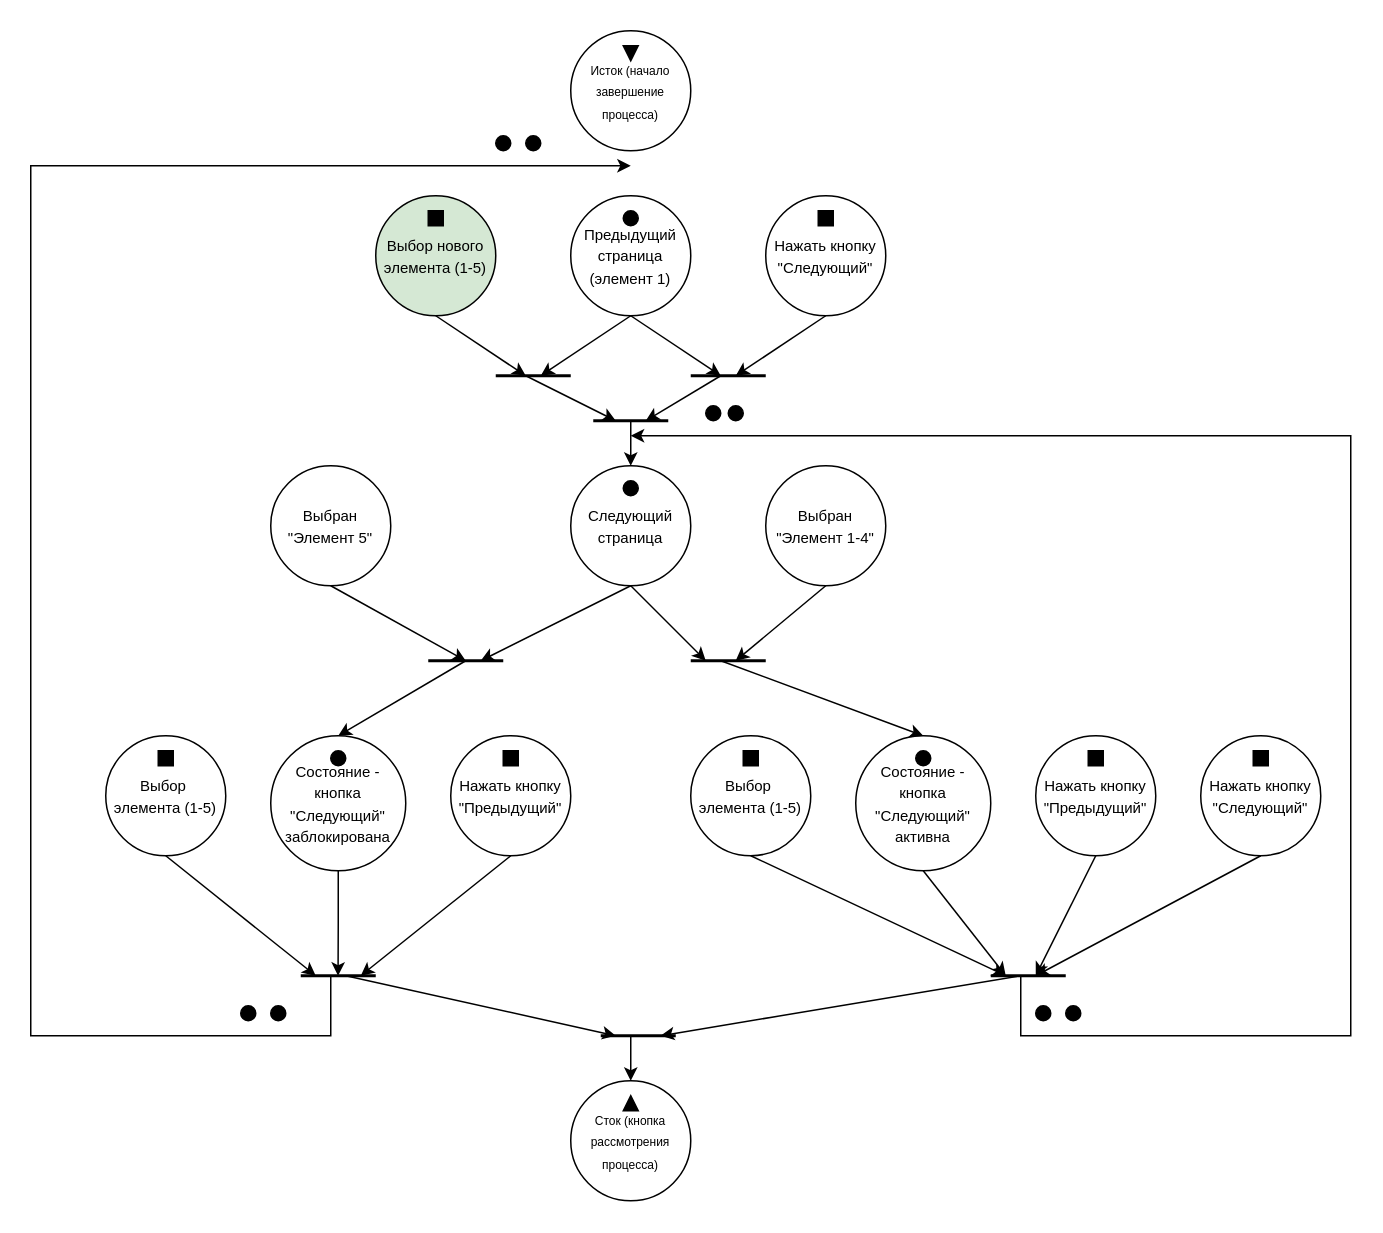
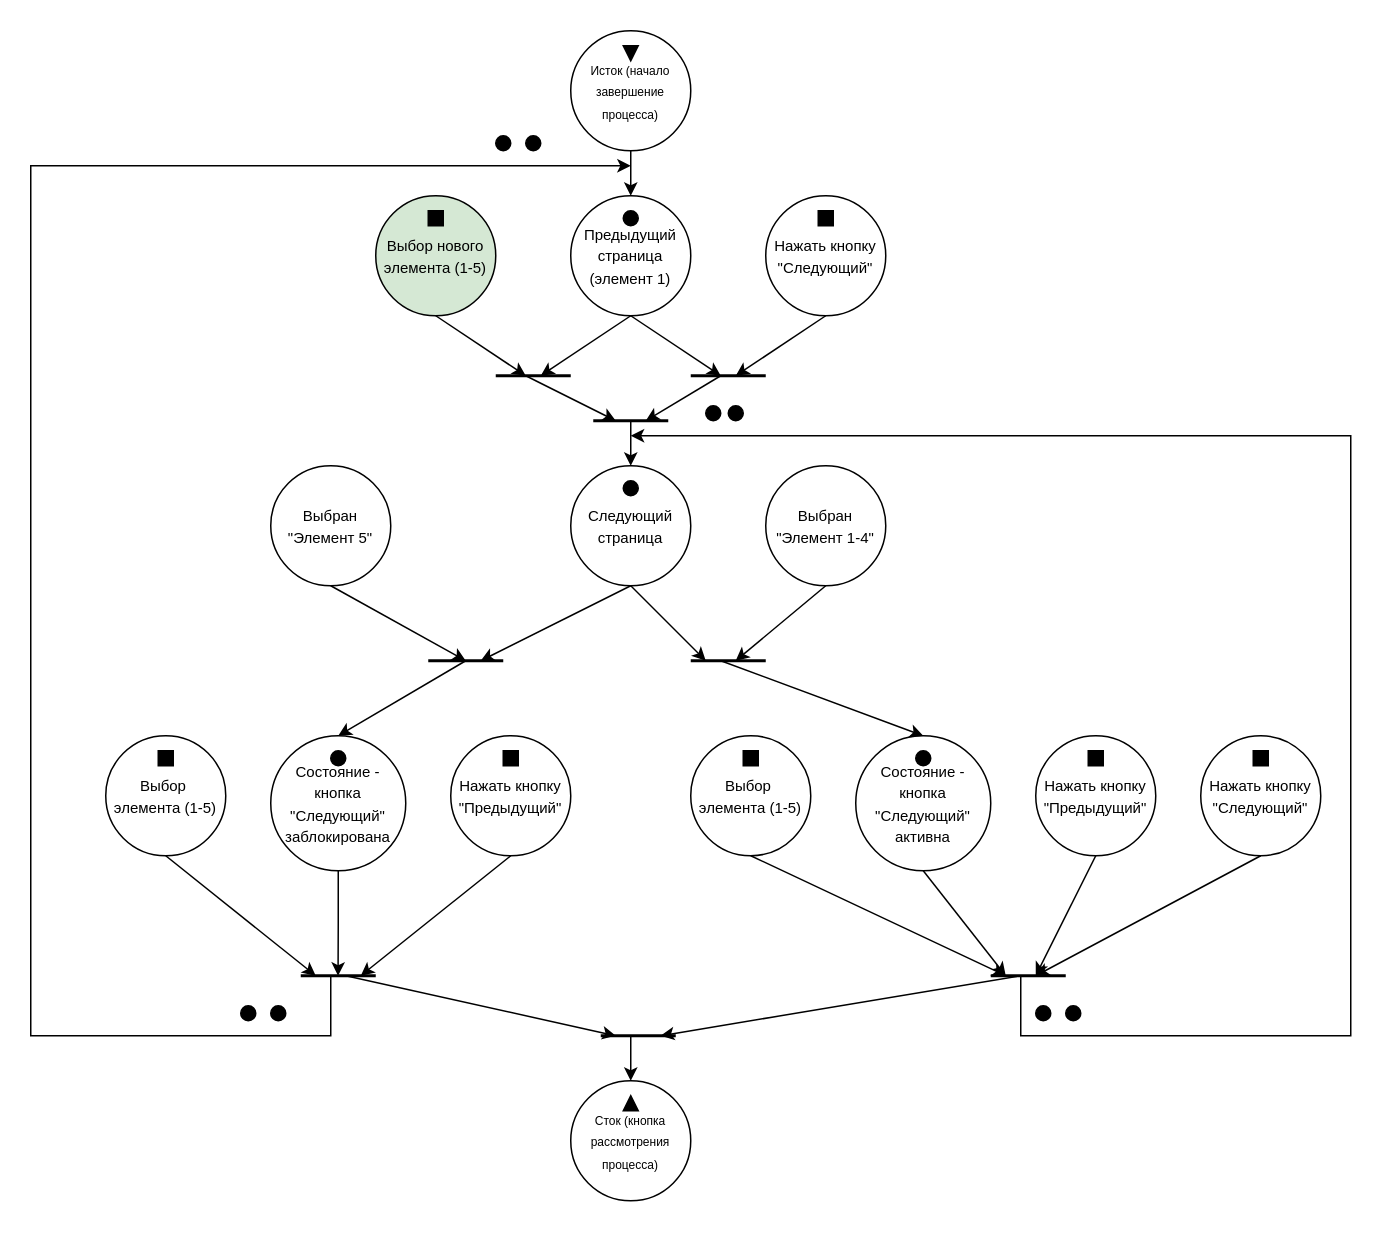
none -> (631, 179)
